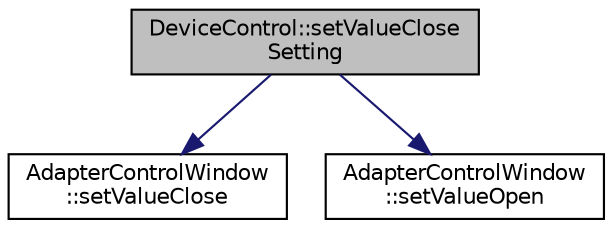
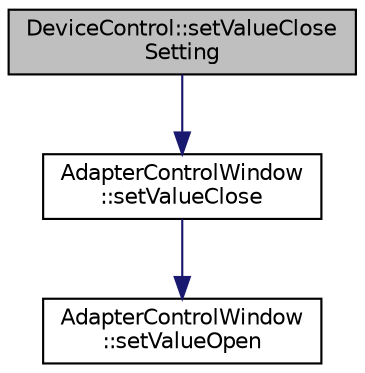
(377, 107) -> (182, 248)
